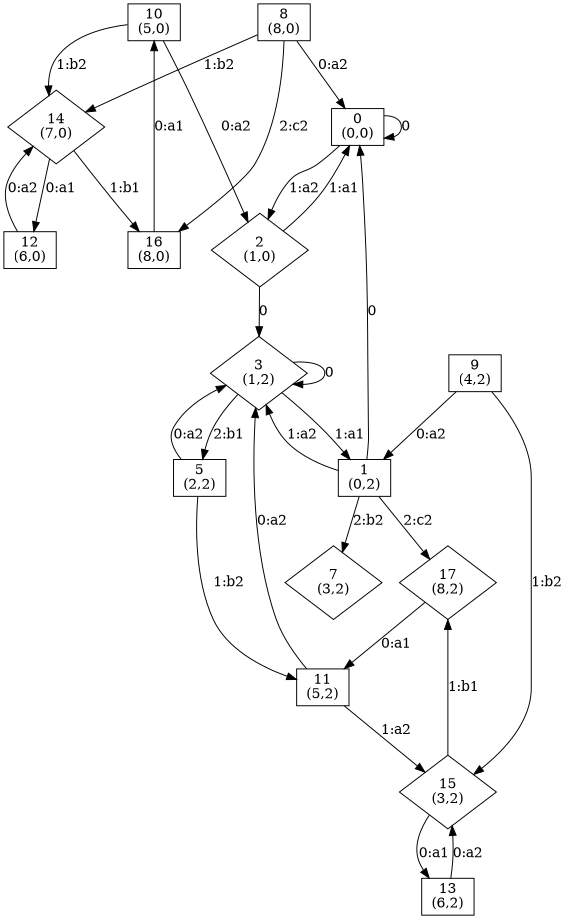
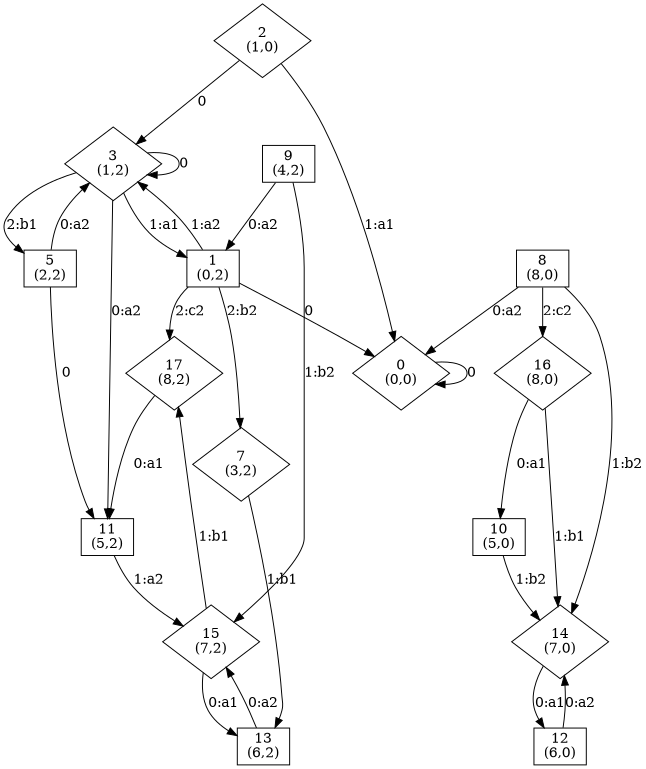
(205, 126) -> none
(358, 127) -> (401, 373)
(300, 173) -> none
(103, 188) -> (552, 502)
(154, 250) -> (543, 373)
(260, 549) -> (110, 354)
(229, 583) -> (67, 373)
none -> (271, 607)
(448, 792) -> (211, 642)
